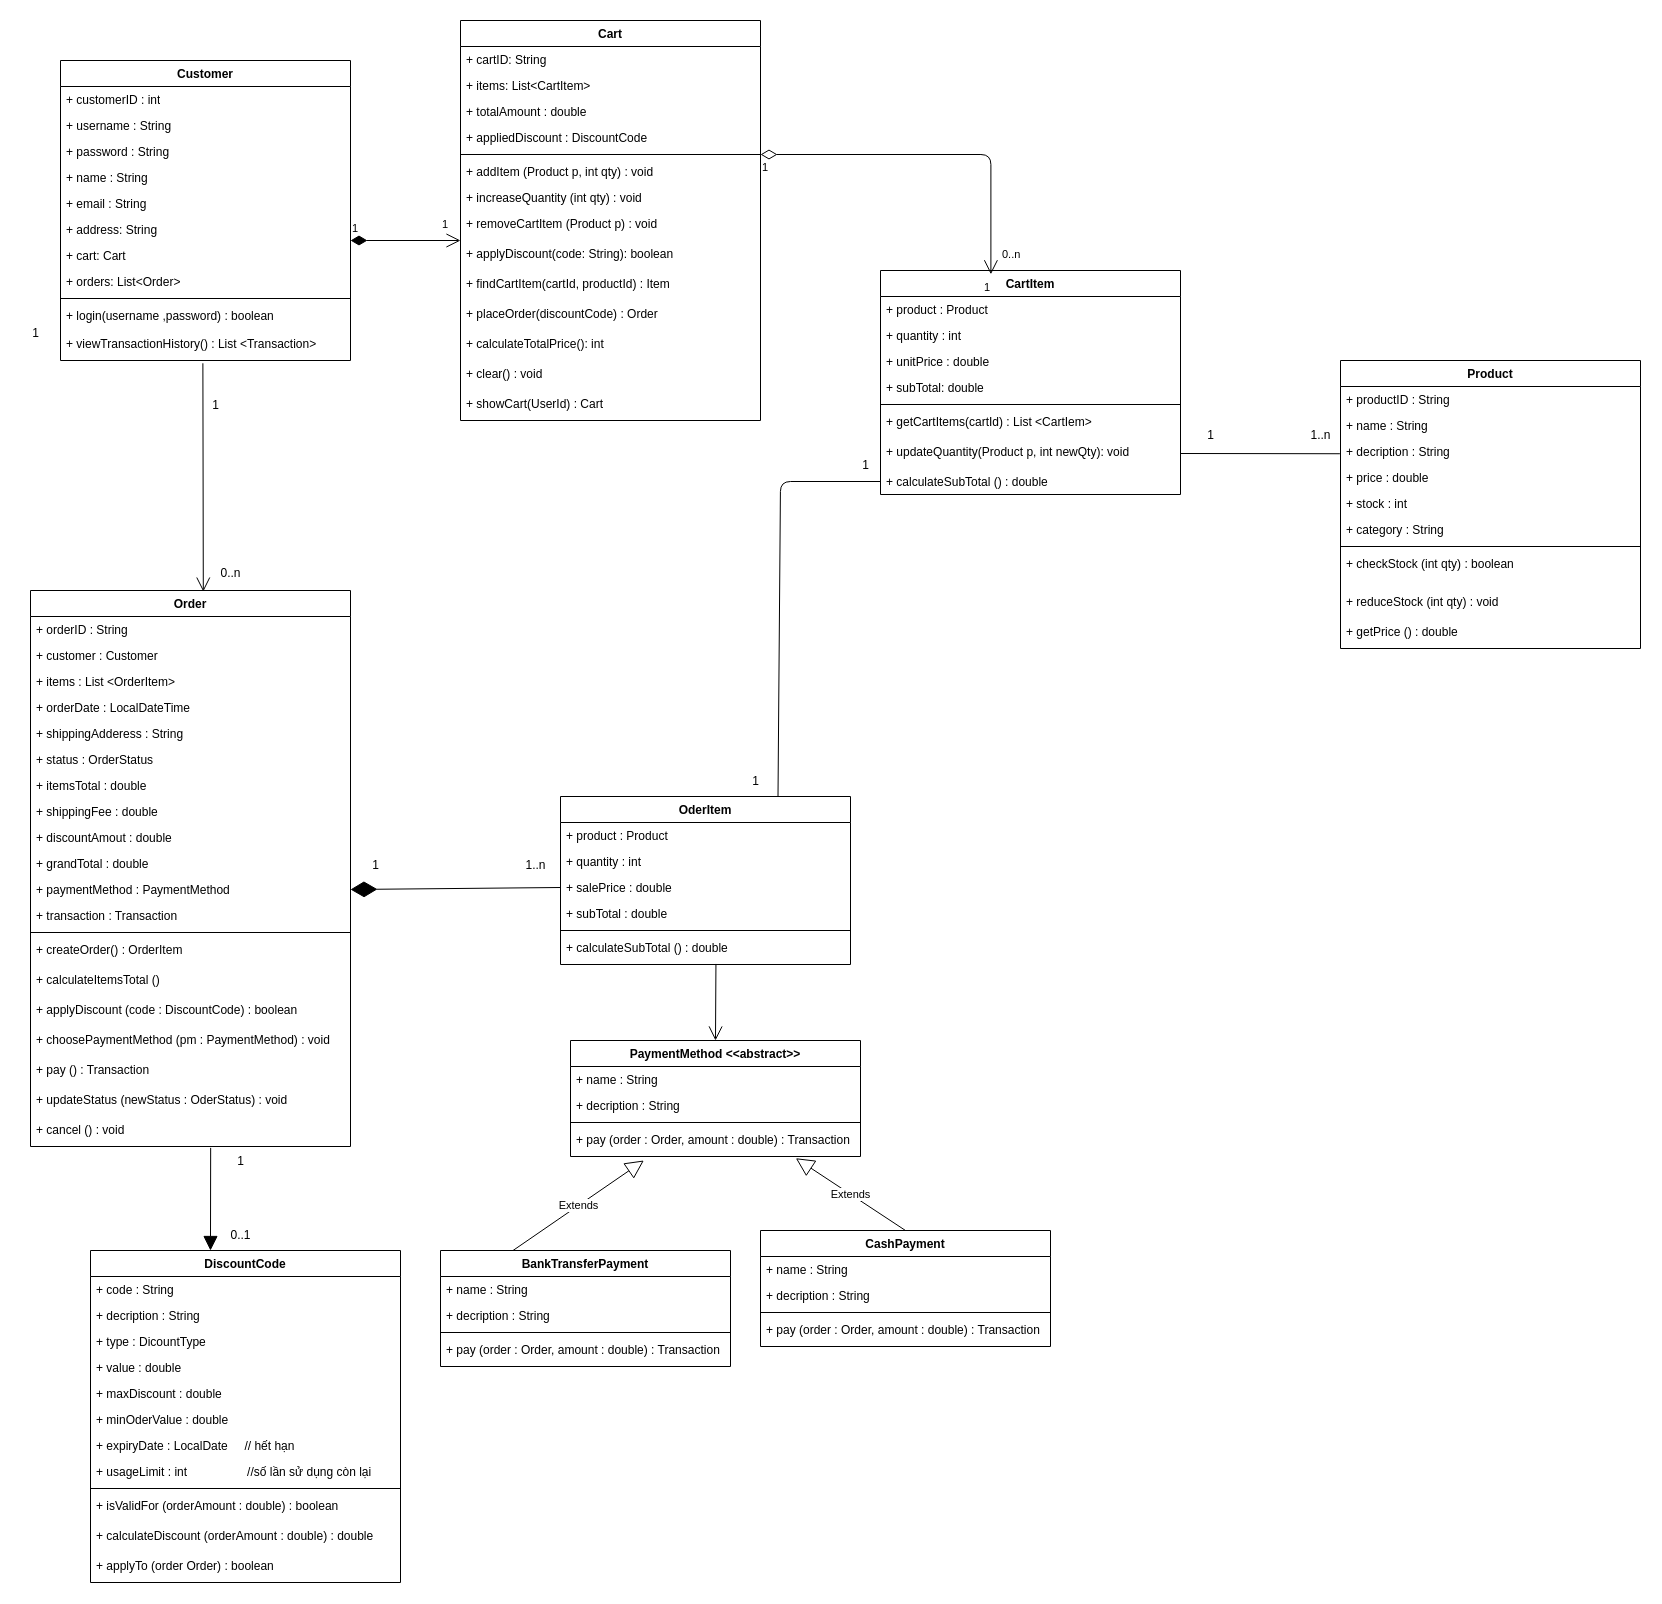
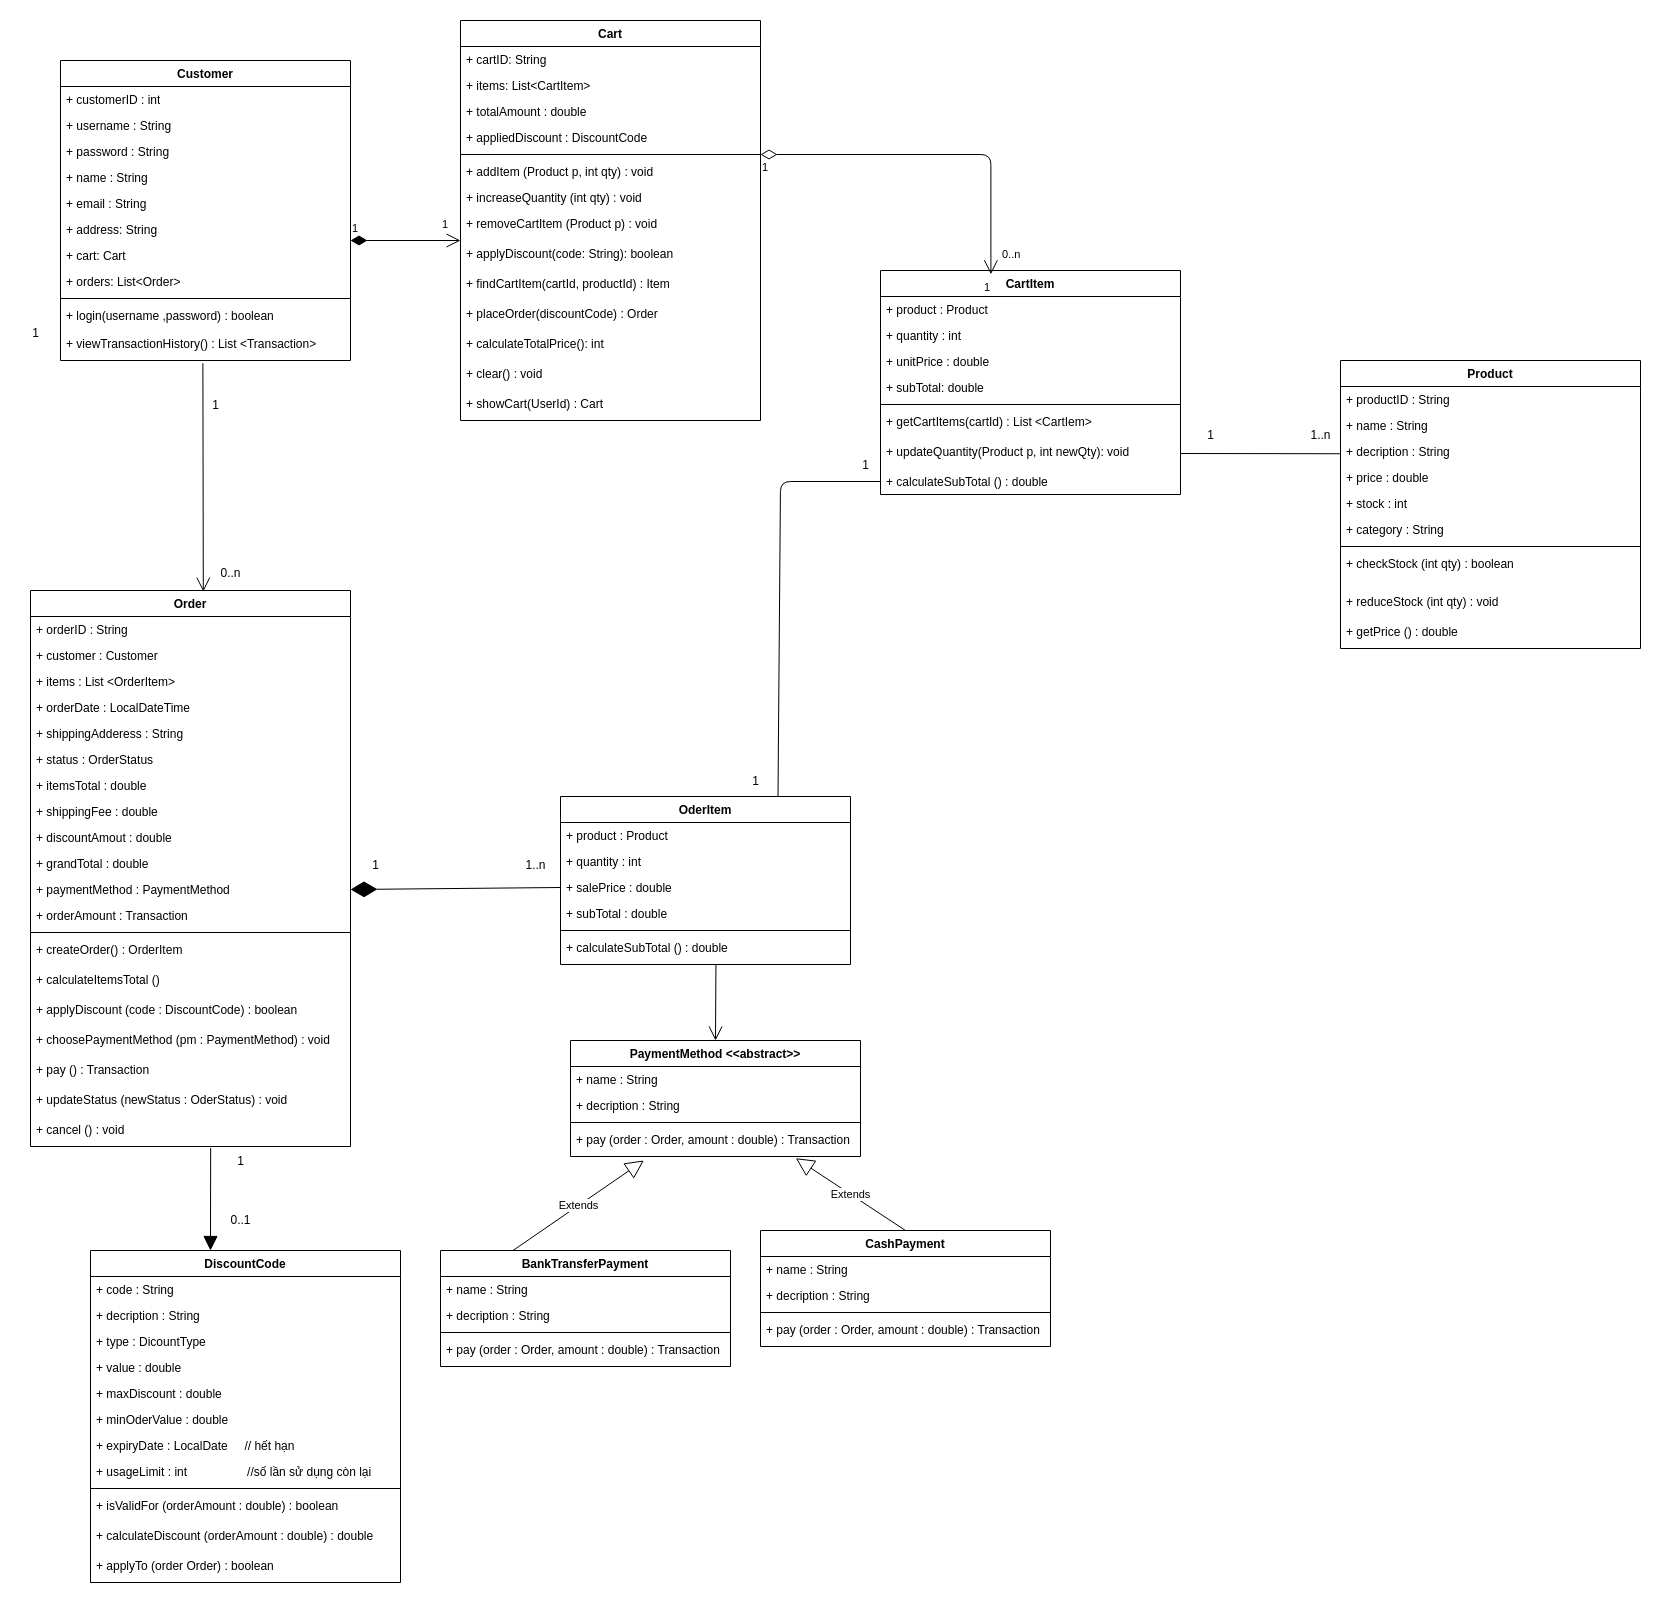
(118, 917) -> (119, 917)
(241, 1236) -> (241, 1221)
